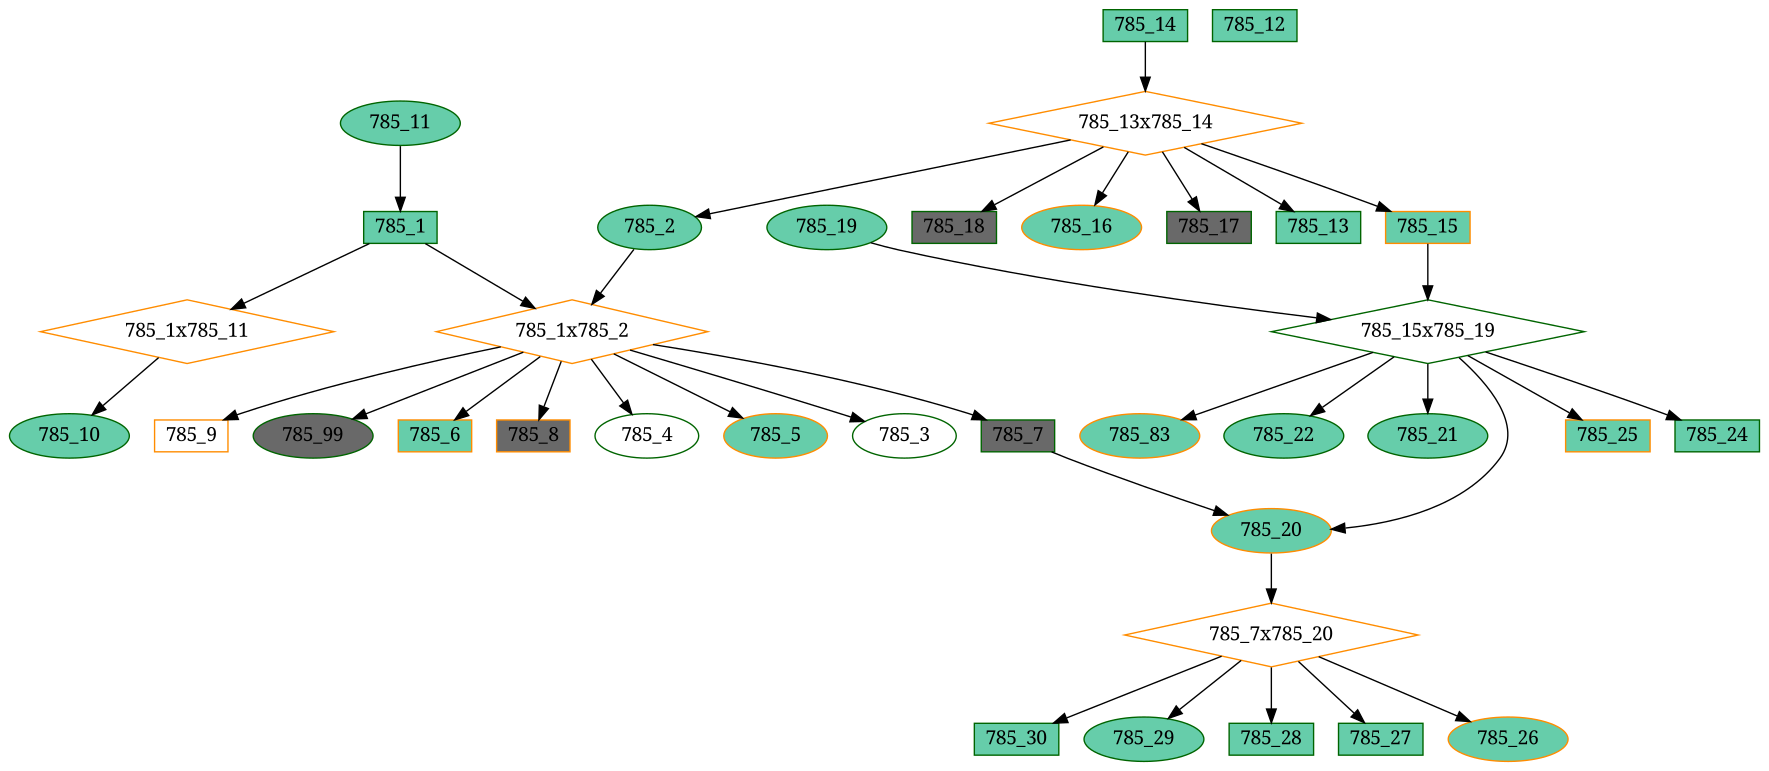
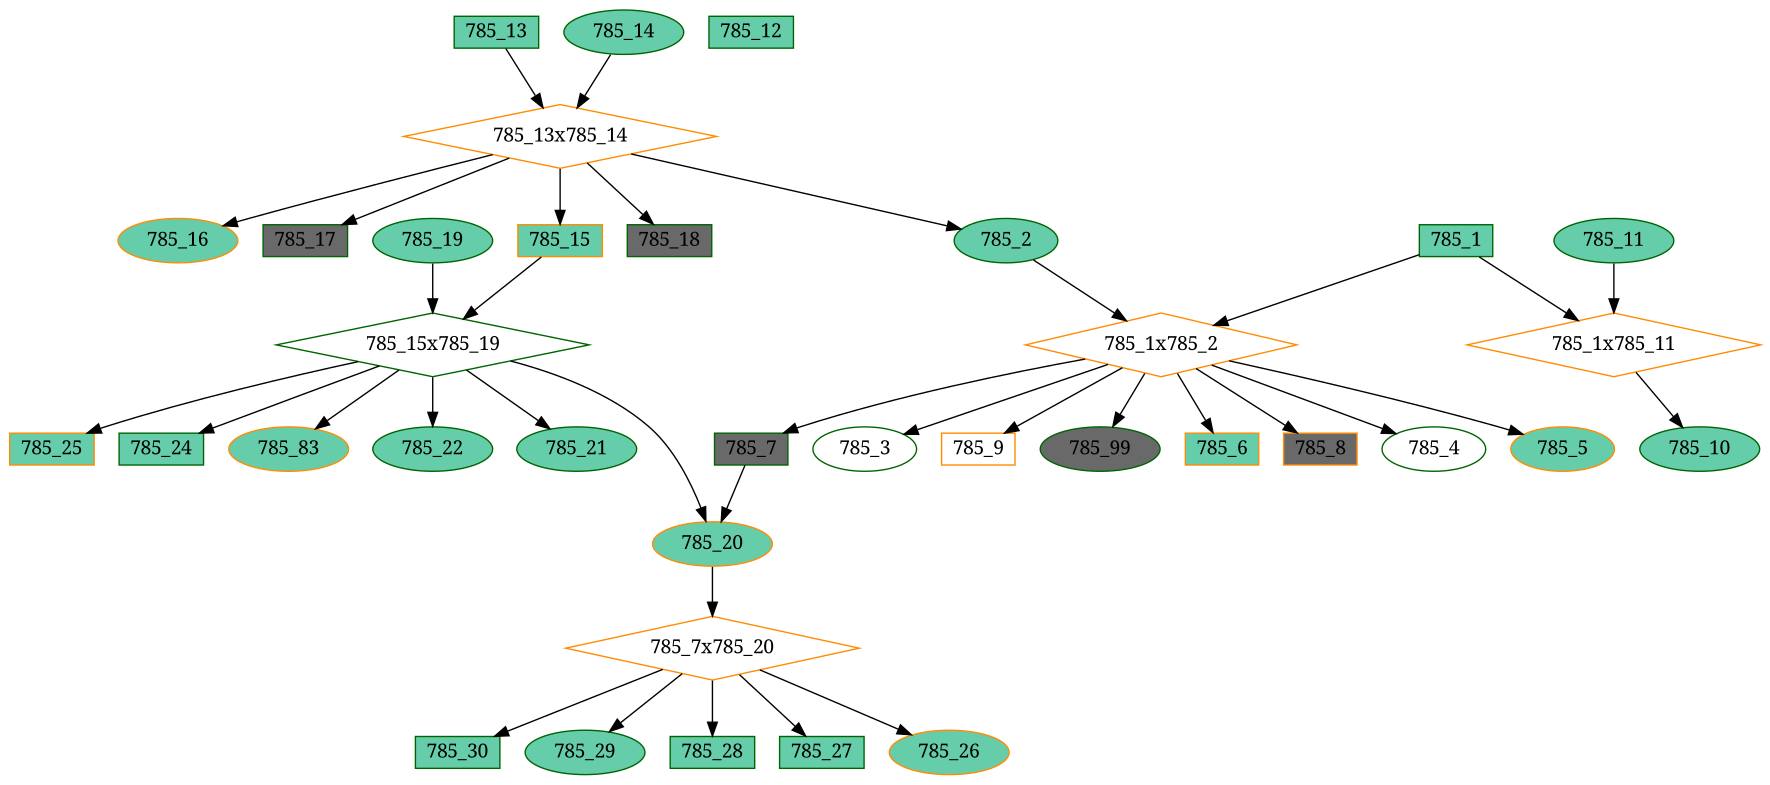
(1145, 26) -> (624, 32)
(400, 172) -> (1614, 281)
(1233, 176) -> (521, 72)
